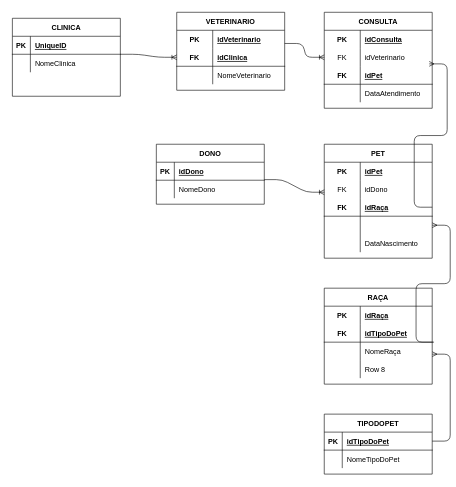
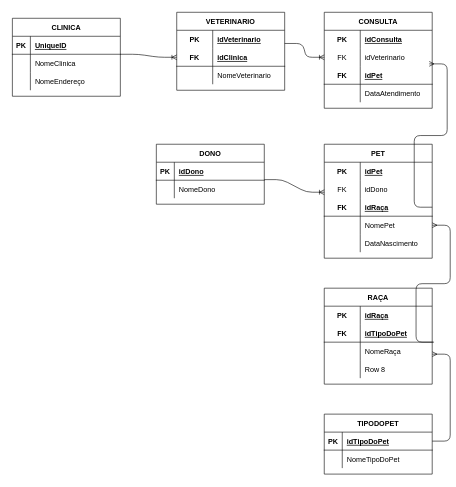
none -> (75, 81)
none -> (396, 225)
